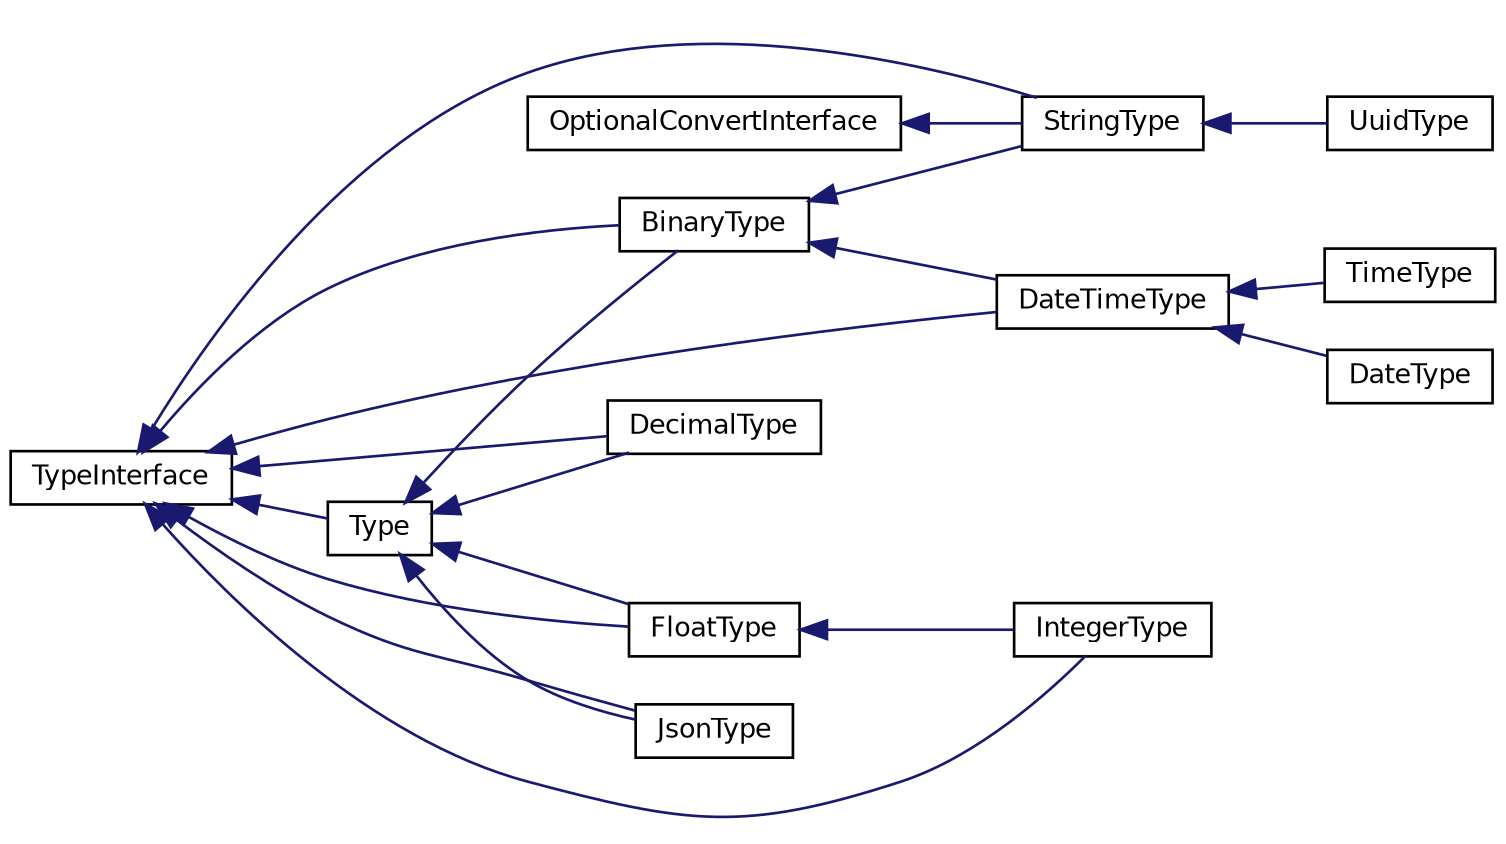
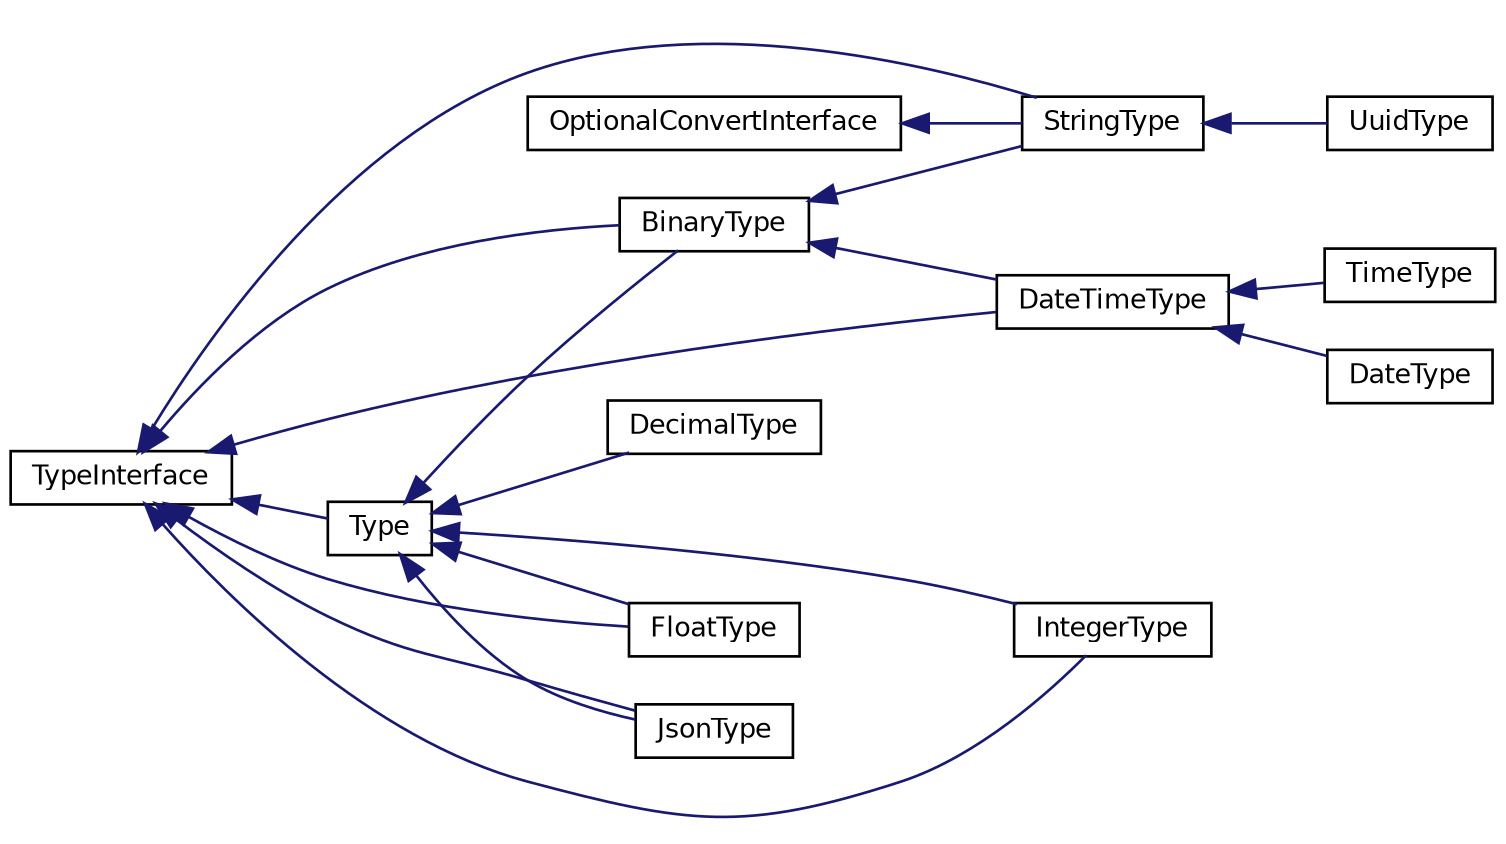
(424, 452) -> none
(920, 630) -> (740, 557)
